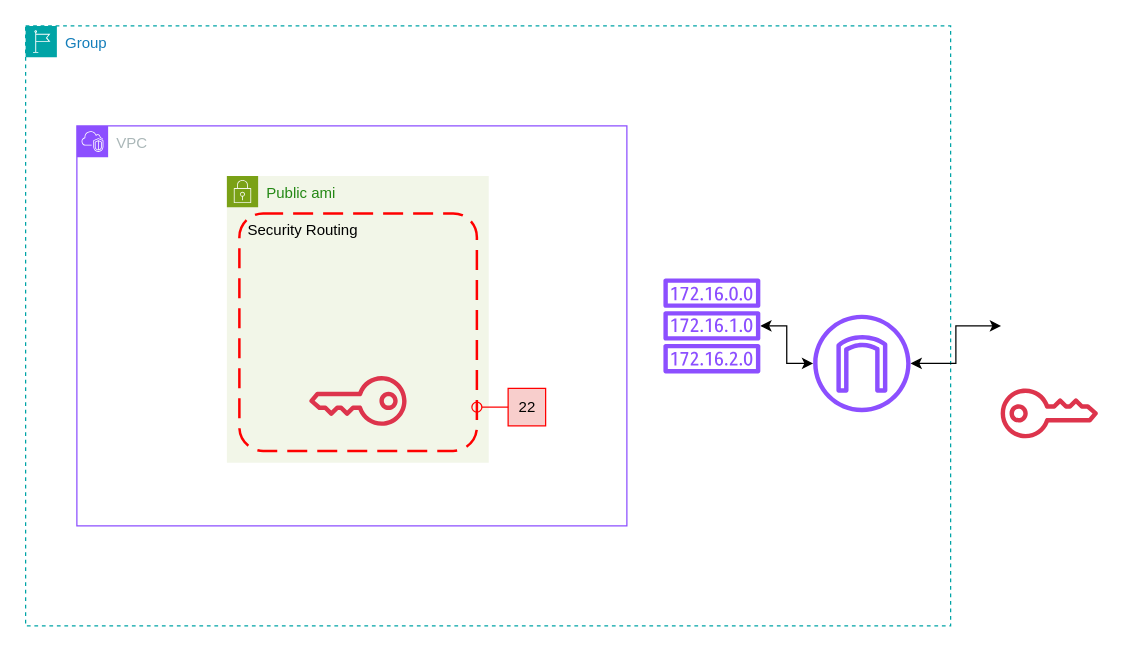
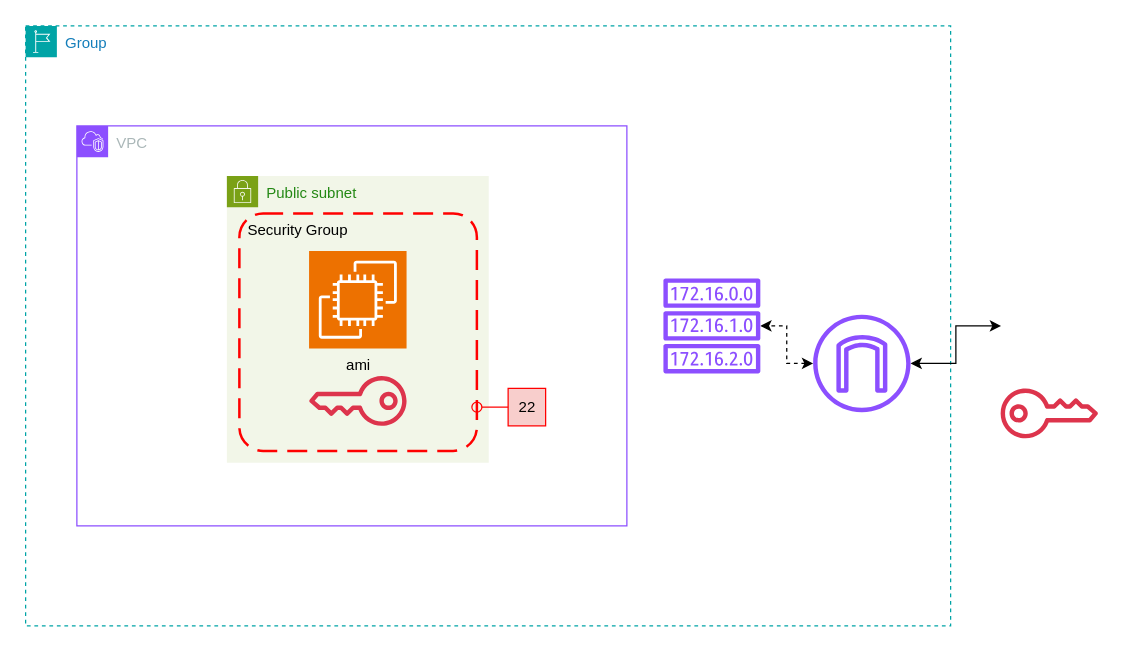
(301, 193) -> (316, 193)
(309, 230) -> (302, 230)
none -> (358, 299)
(787, 343) -> (787, 343)
